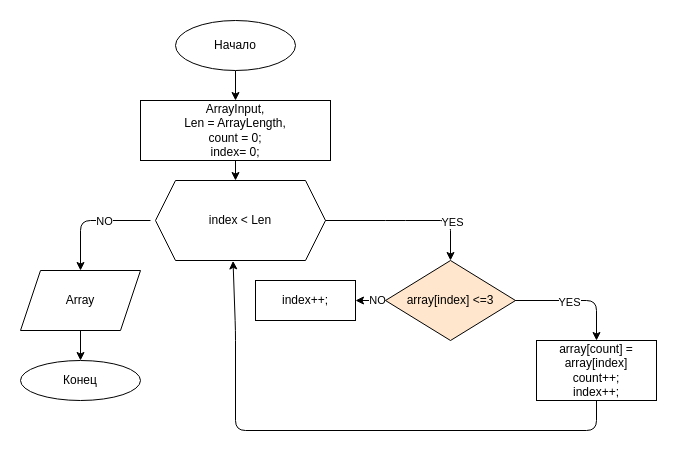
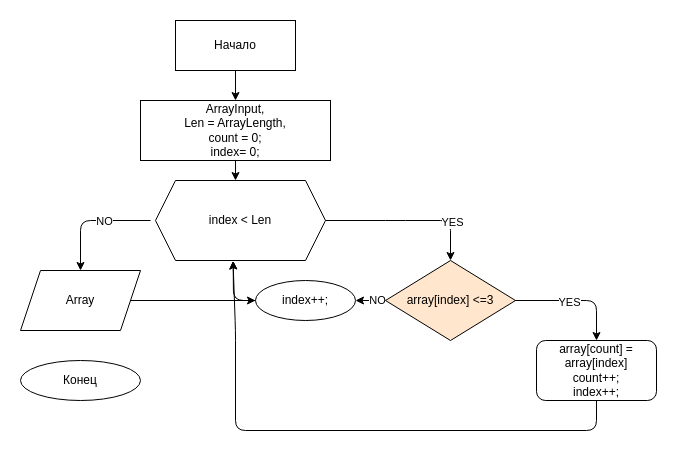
(236, 46) -> (236, 46)
none -> (253, 301)
(306, 301) -> (306, 301)
(81, 342) -> (183, 301)
(597, 371) -> (597, 371)
